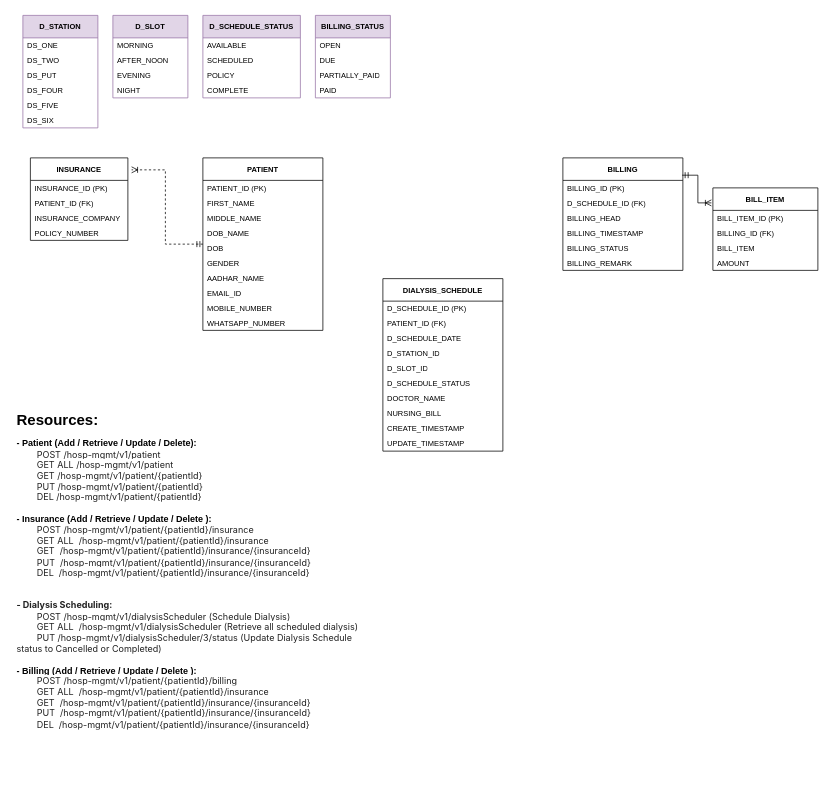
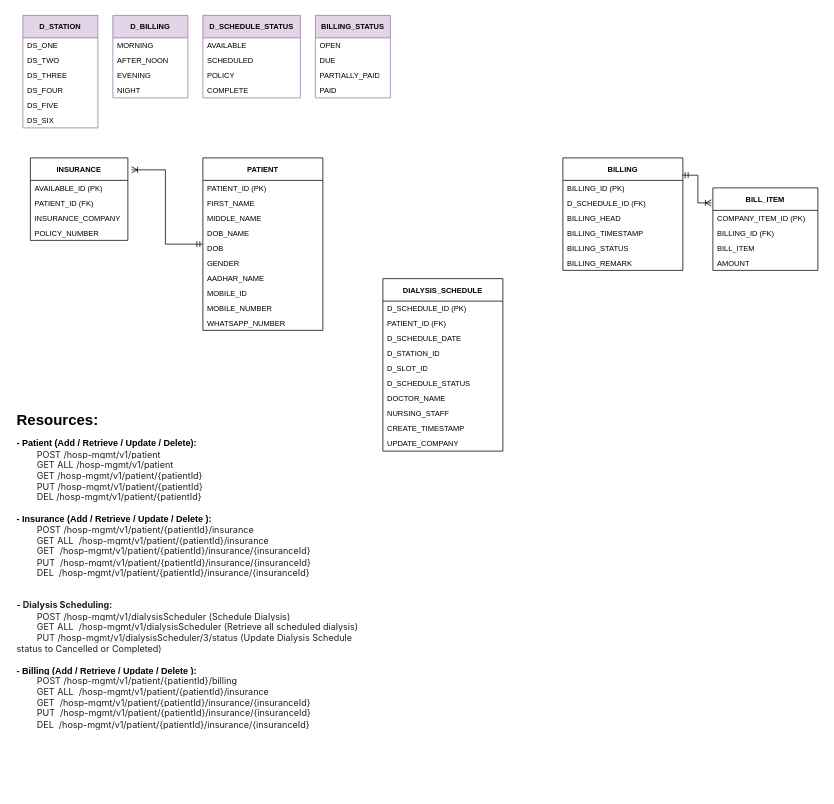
(150, 27) -> (150, 27)
(40, 75) -> (44, 75)
(70, 188) -> (70, 188)
(165, 206) -> (165, 206)
(752, 218) -> (758, 218)
(224, 293) -> (226, 293)
(413, 414) -> (415, 414)
(421, 444) -> (417, 444)
